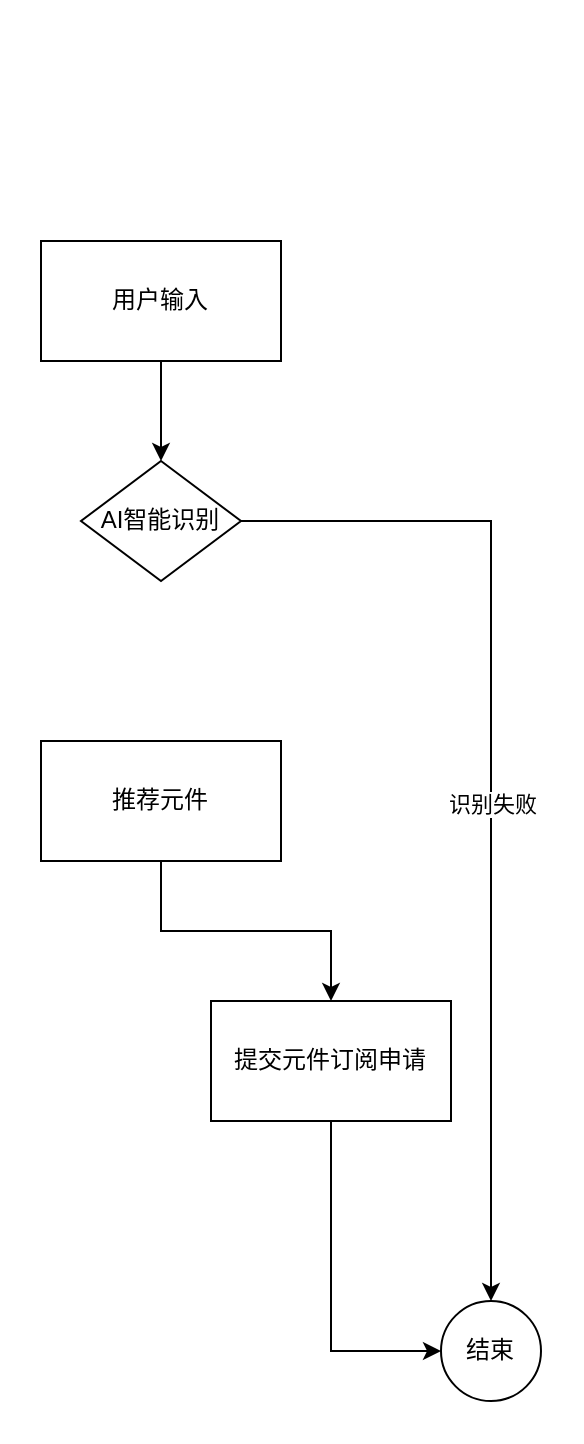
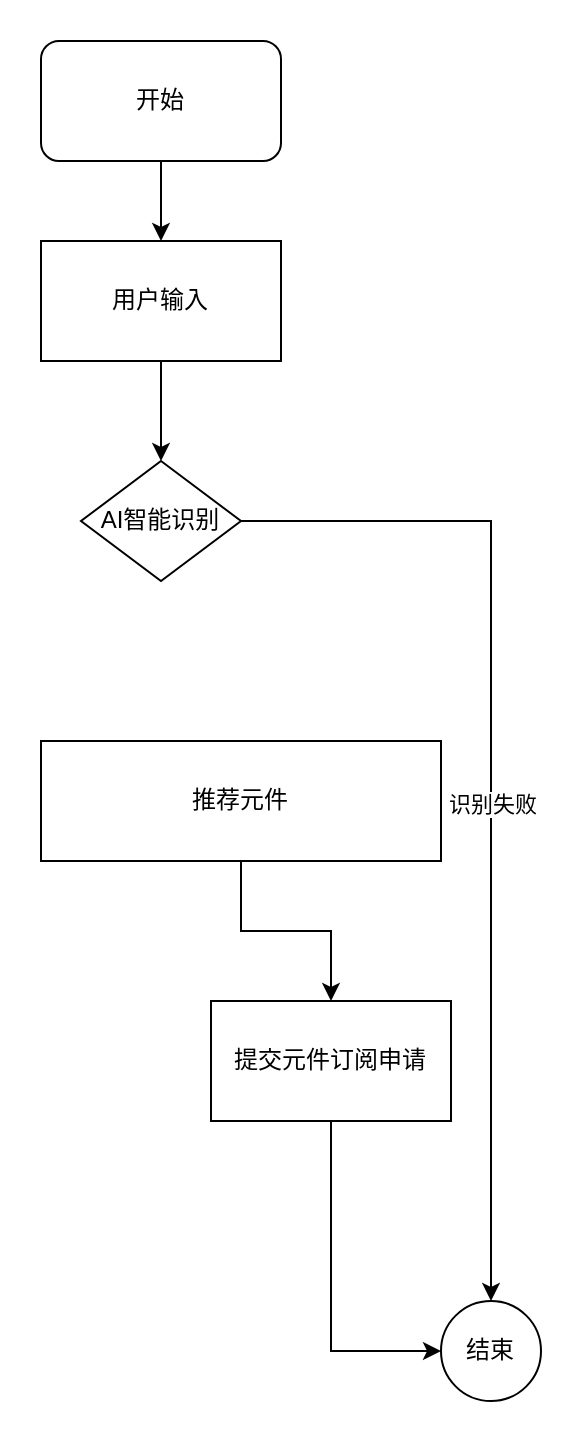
none -> (161, 101)
none -> (161, 194)
(161, 801) -> (241, 801)
